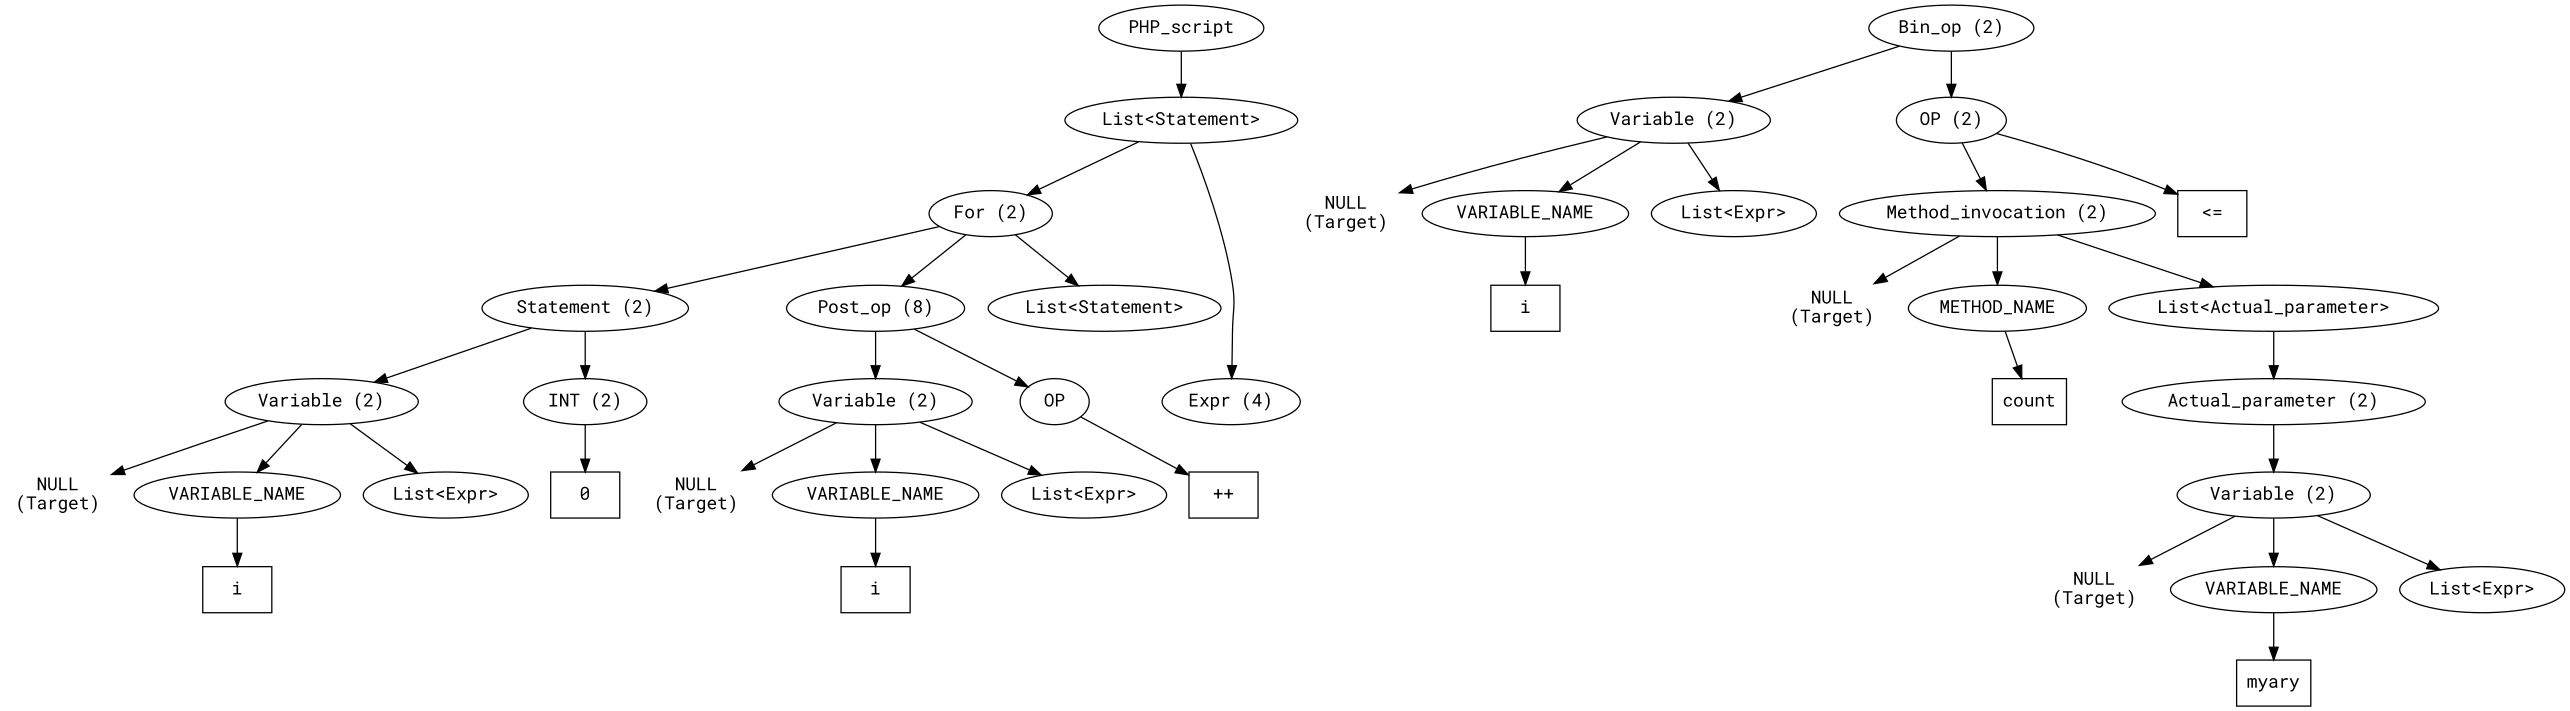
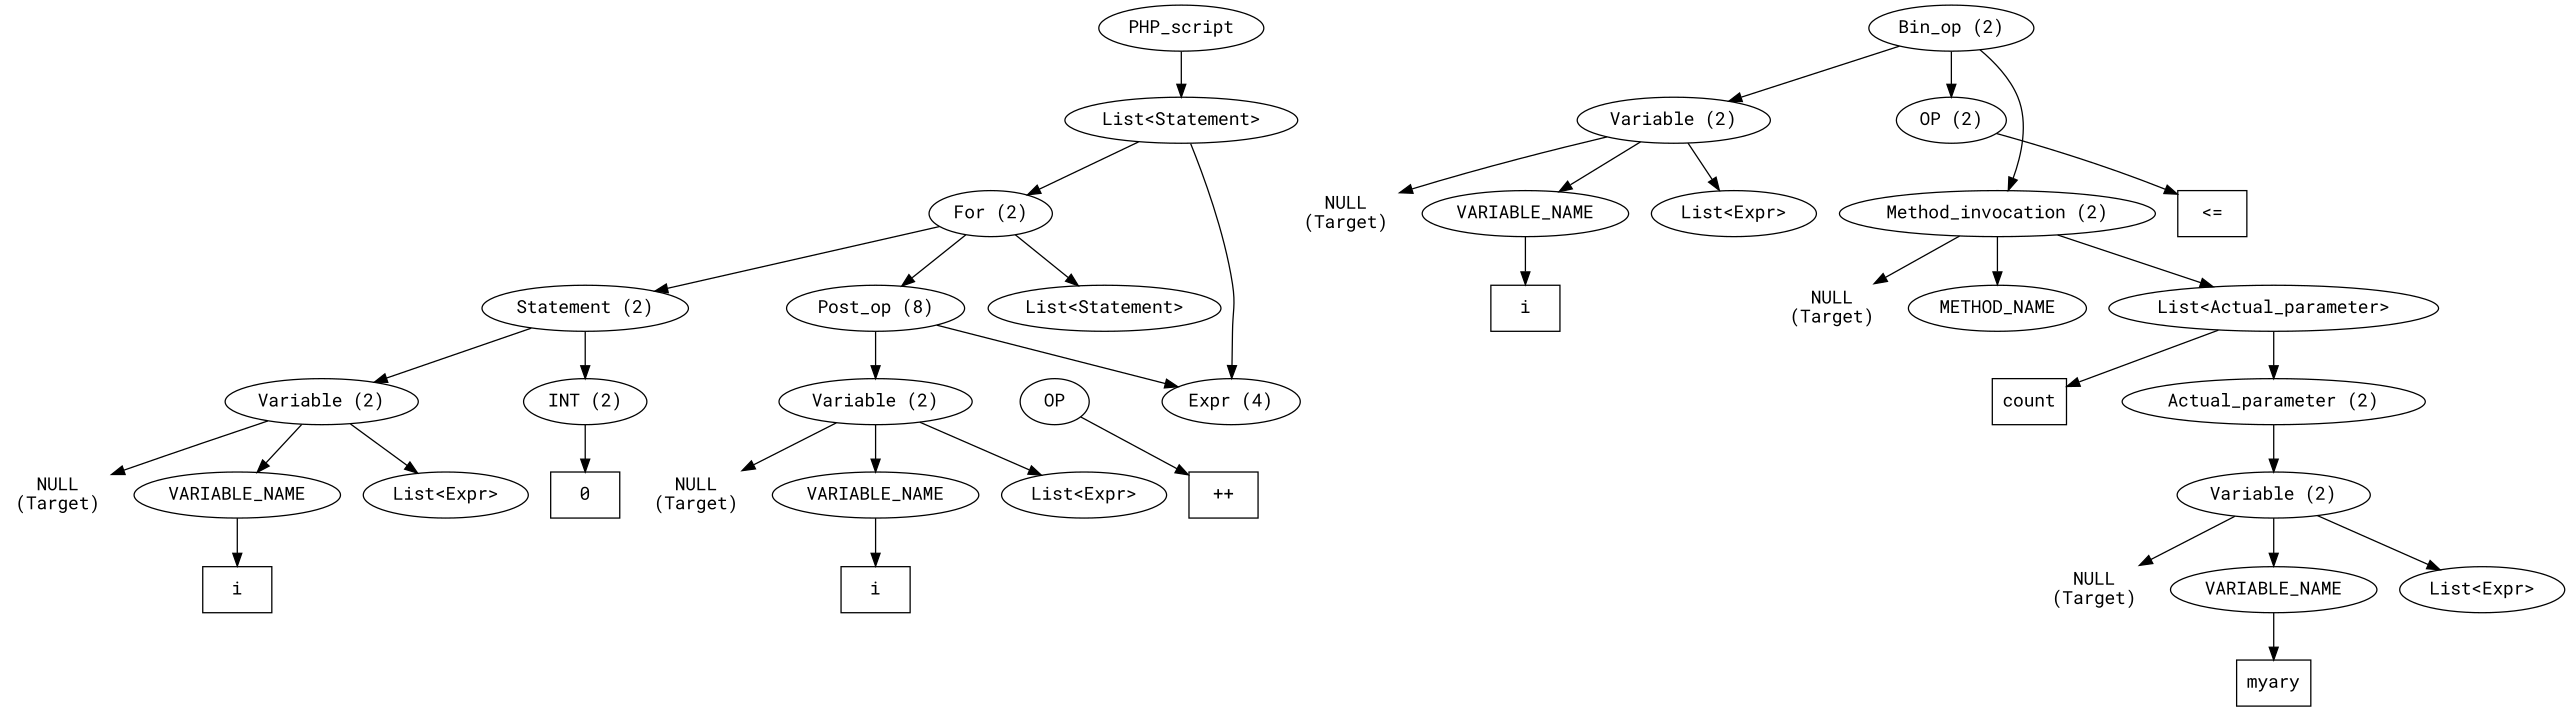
(1971, 161) -> (2021, 108)
(2011, 349) -> (2149, 356)
(965, 355) -> (1051, 354)
